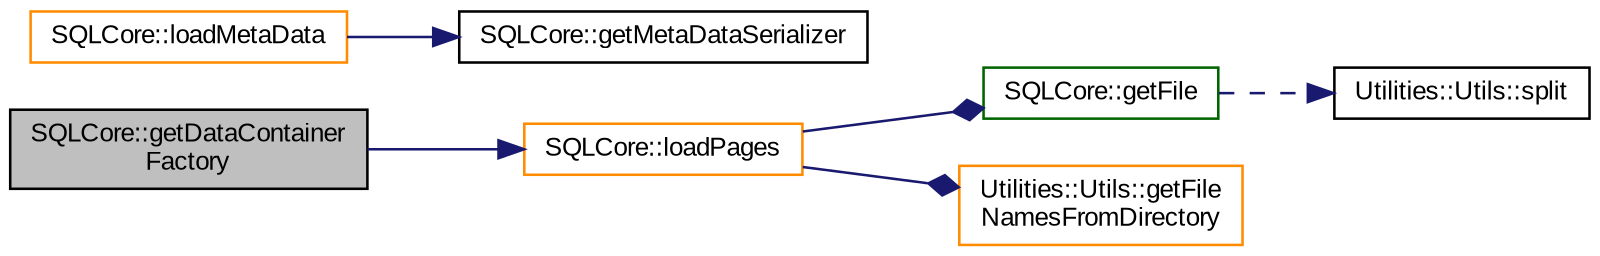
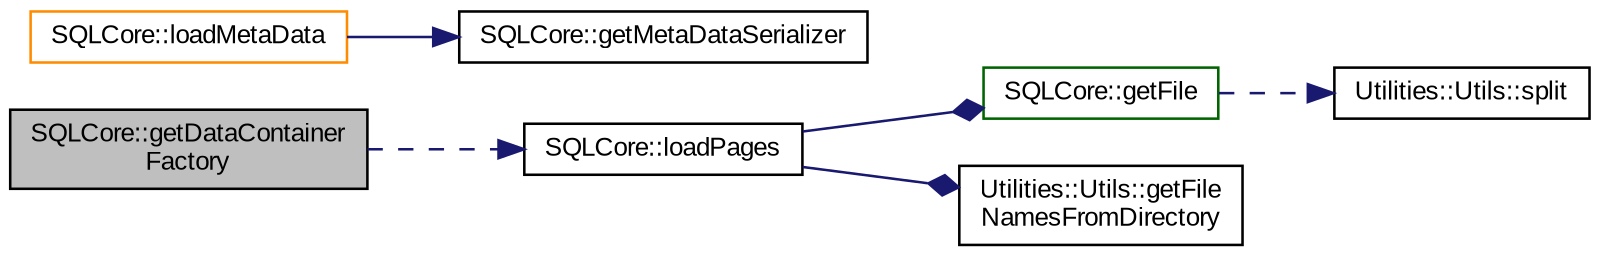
(433, 149) -> (433, 149)
(663, 149) -> (663, 149)
(1101, 205) -> (1101, 205)
